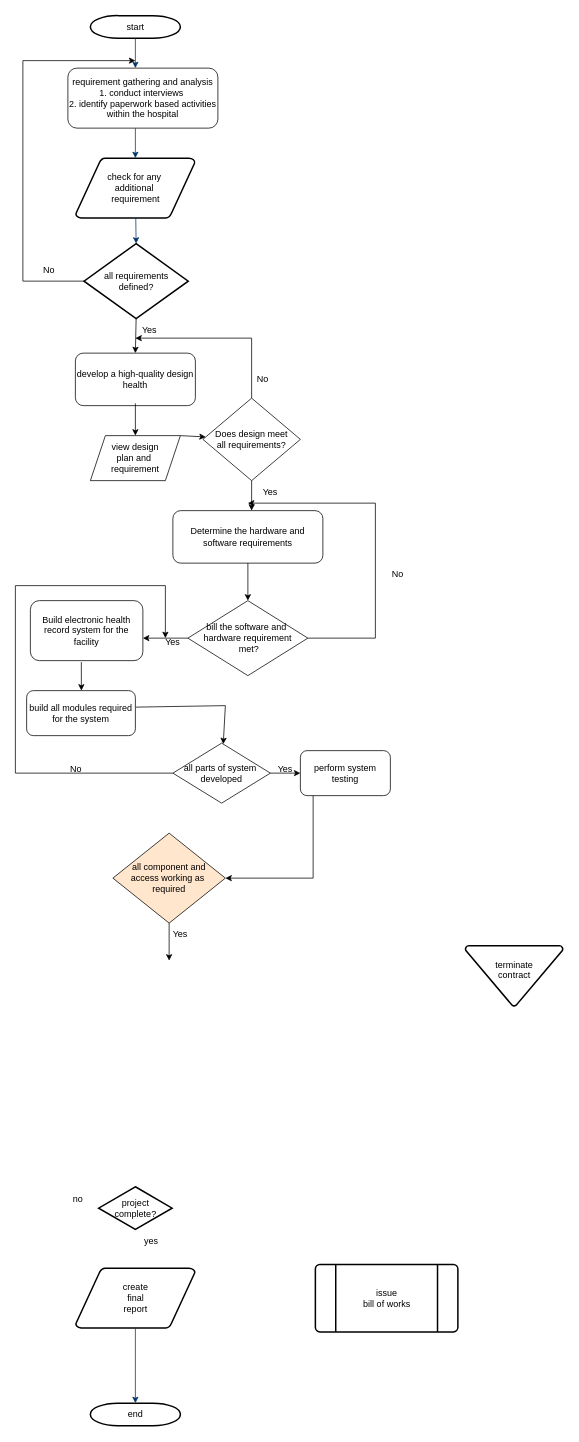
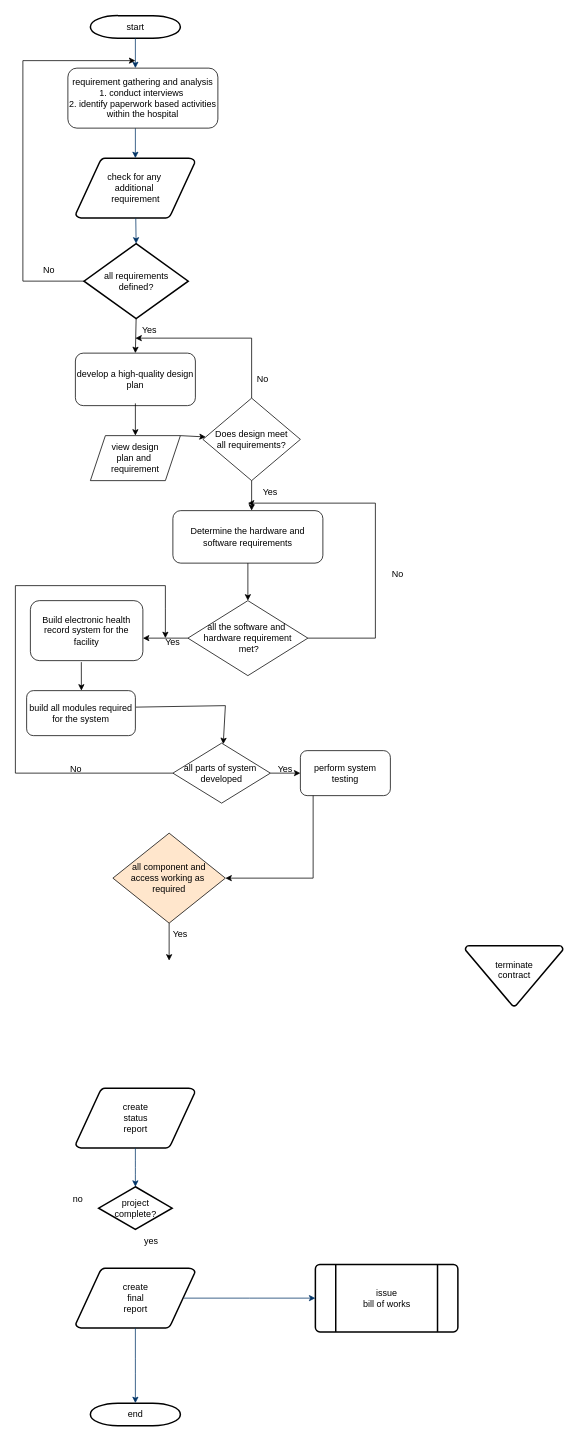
(135, 379) -> (135, 379)
(248, 638) -> (248, 638)
none -> (135, 1118)
none -> (135, 1163)
none -> (309, 1298)
